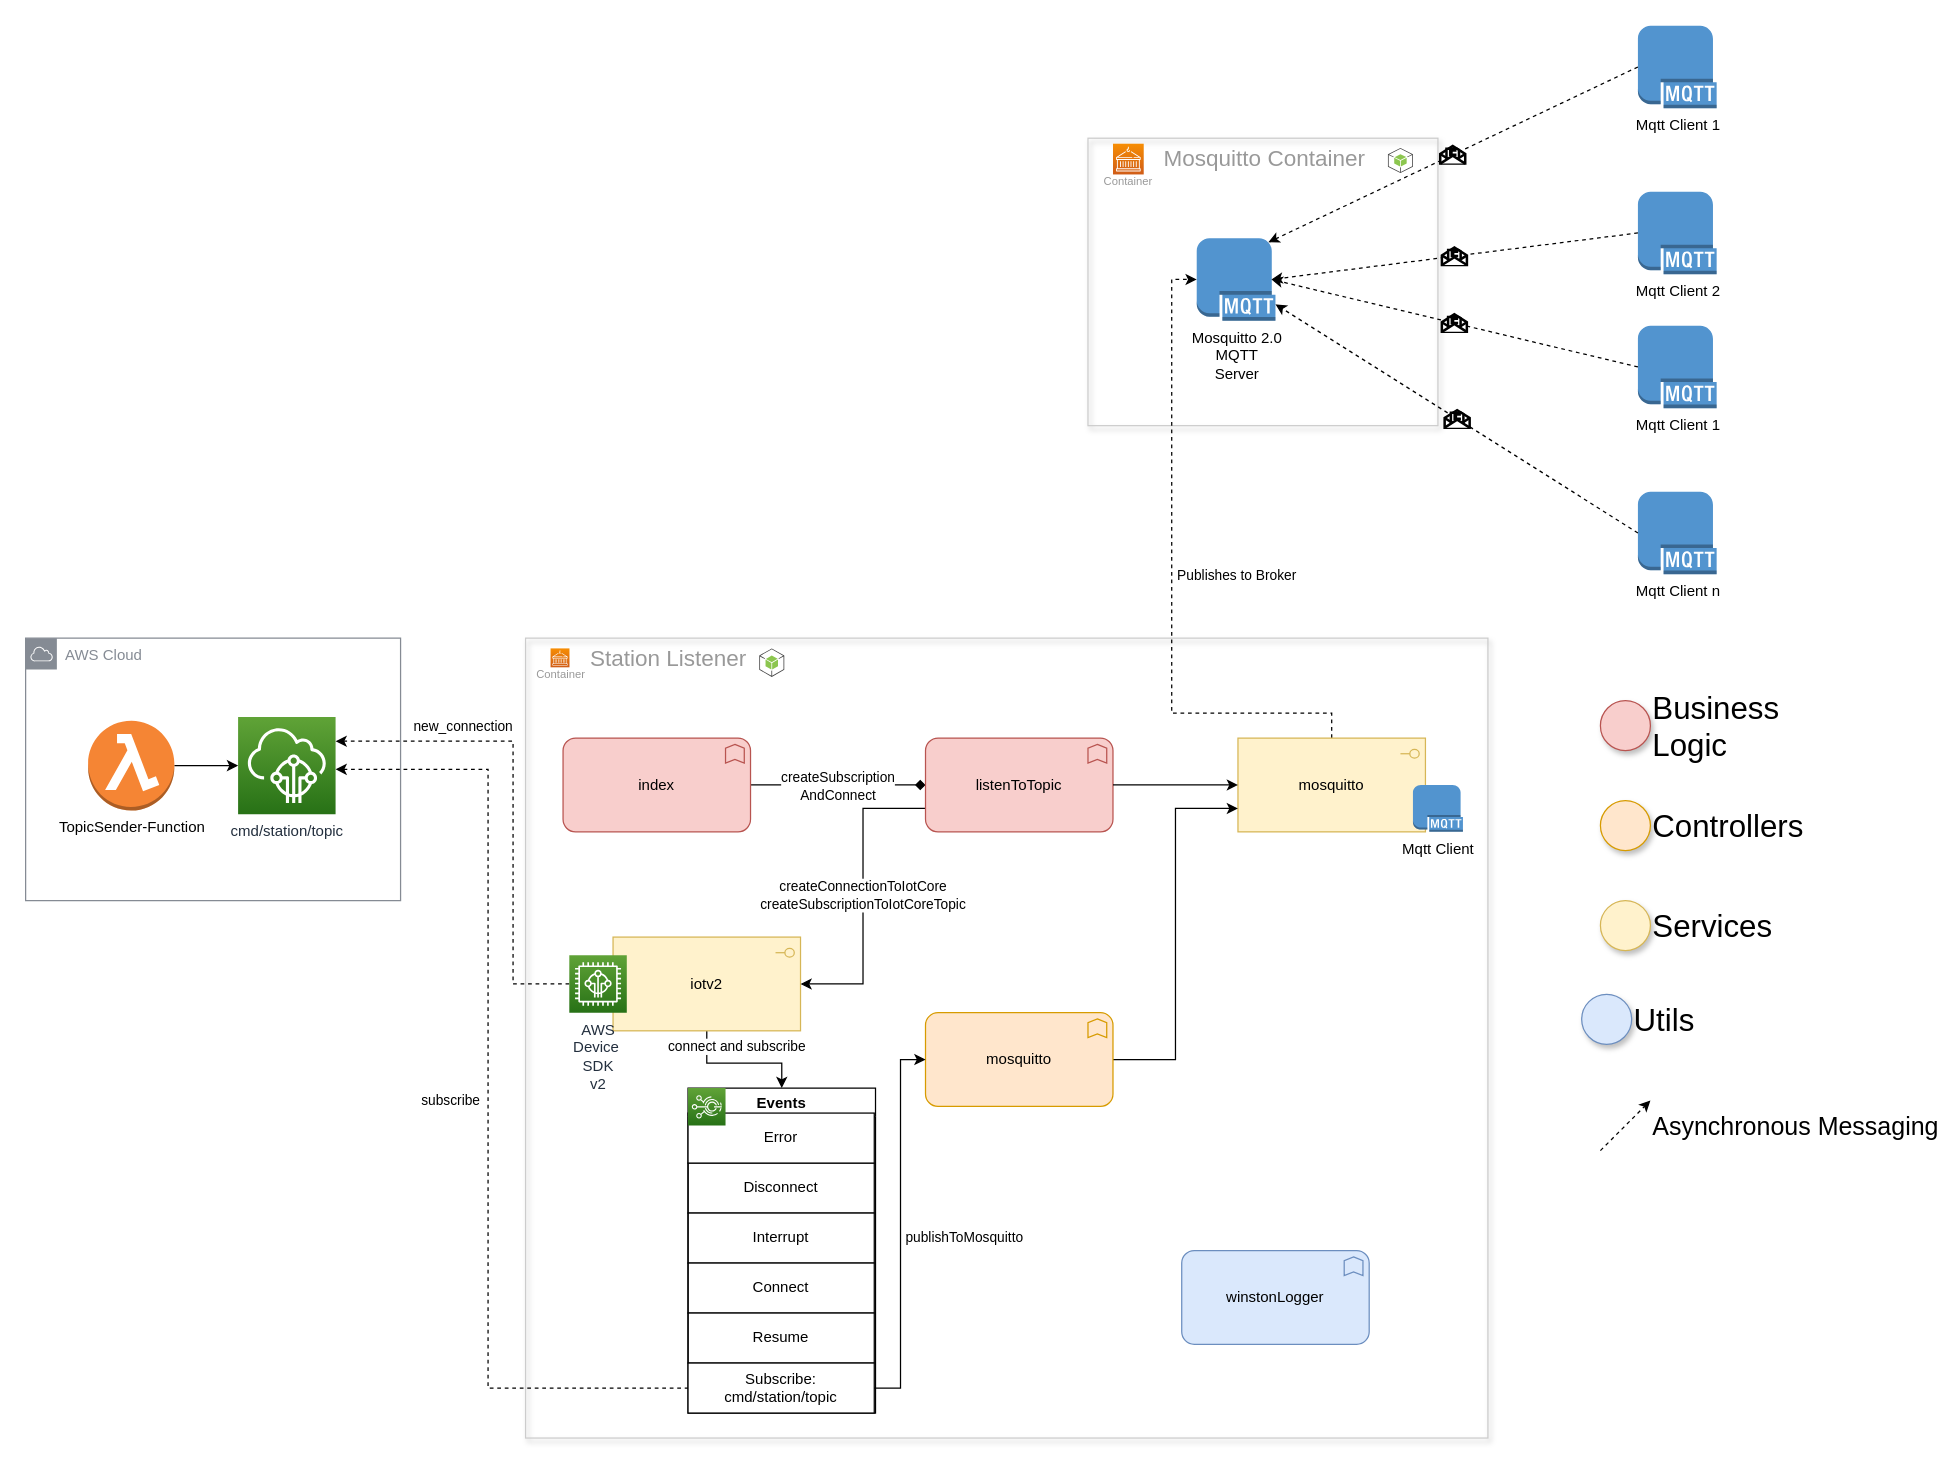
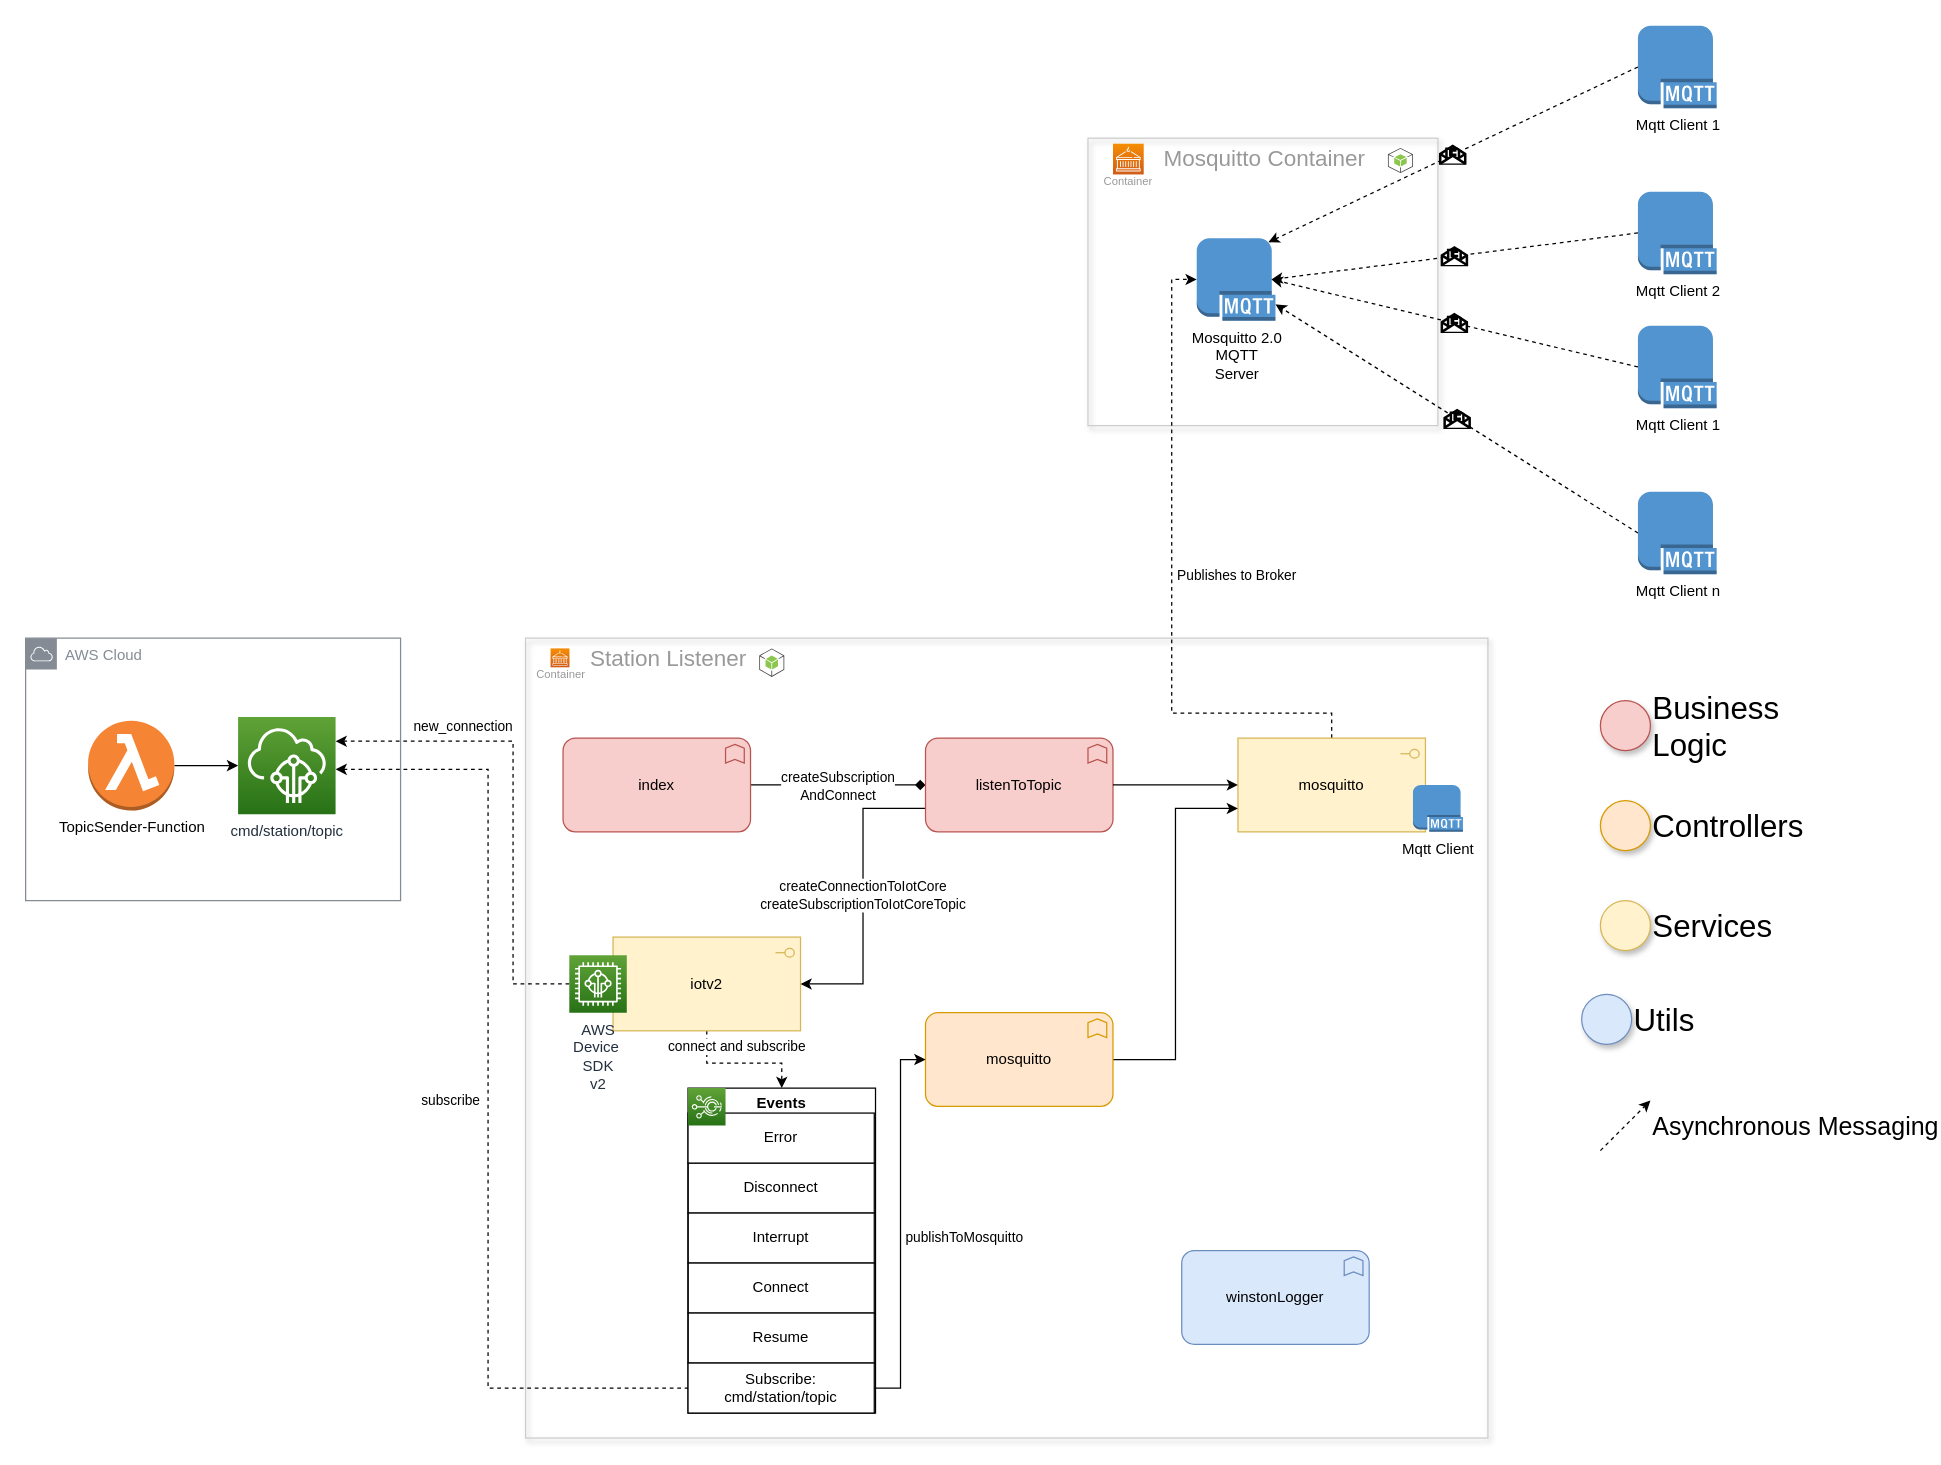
(747, 1063) -> (747, 1063)
